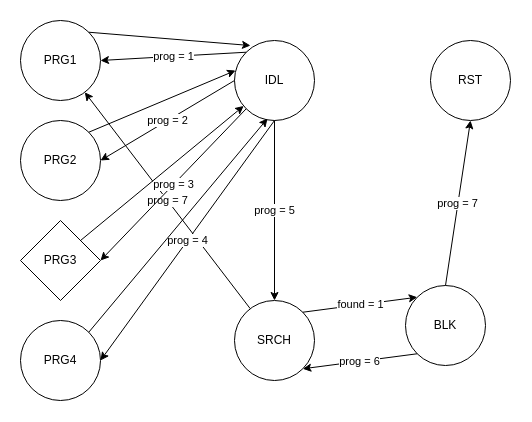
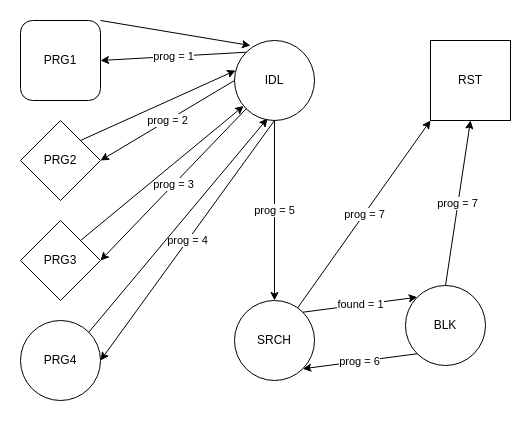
(61, 61) -> (61, 61)
(471, 81) -> (471, 81)
(120, 139) -> (362, 217)
(61, 161) -> (61, 161)
